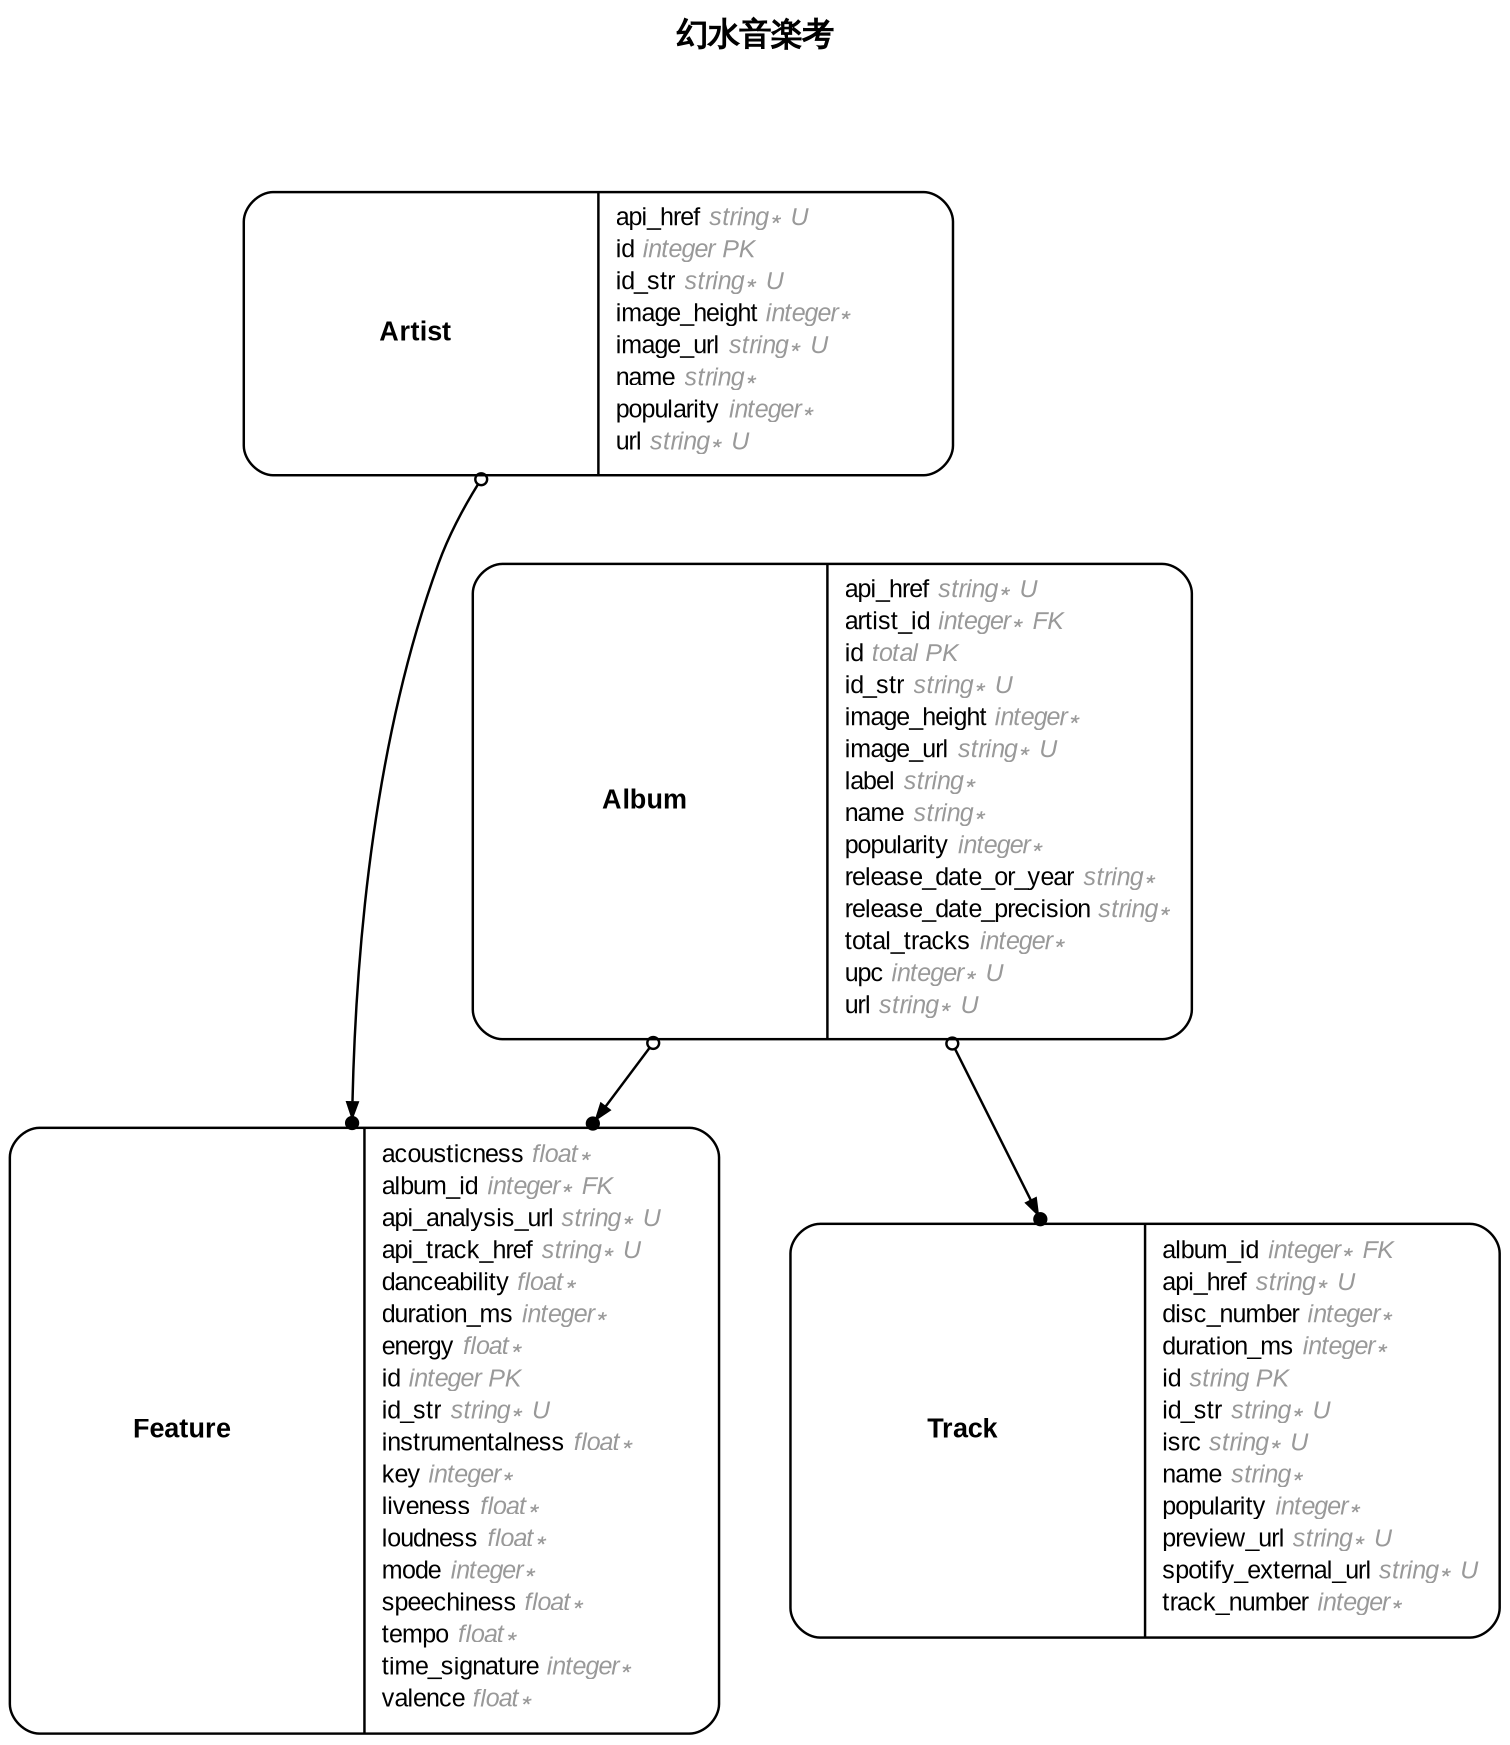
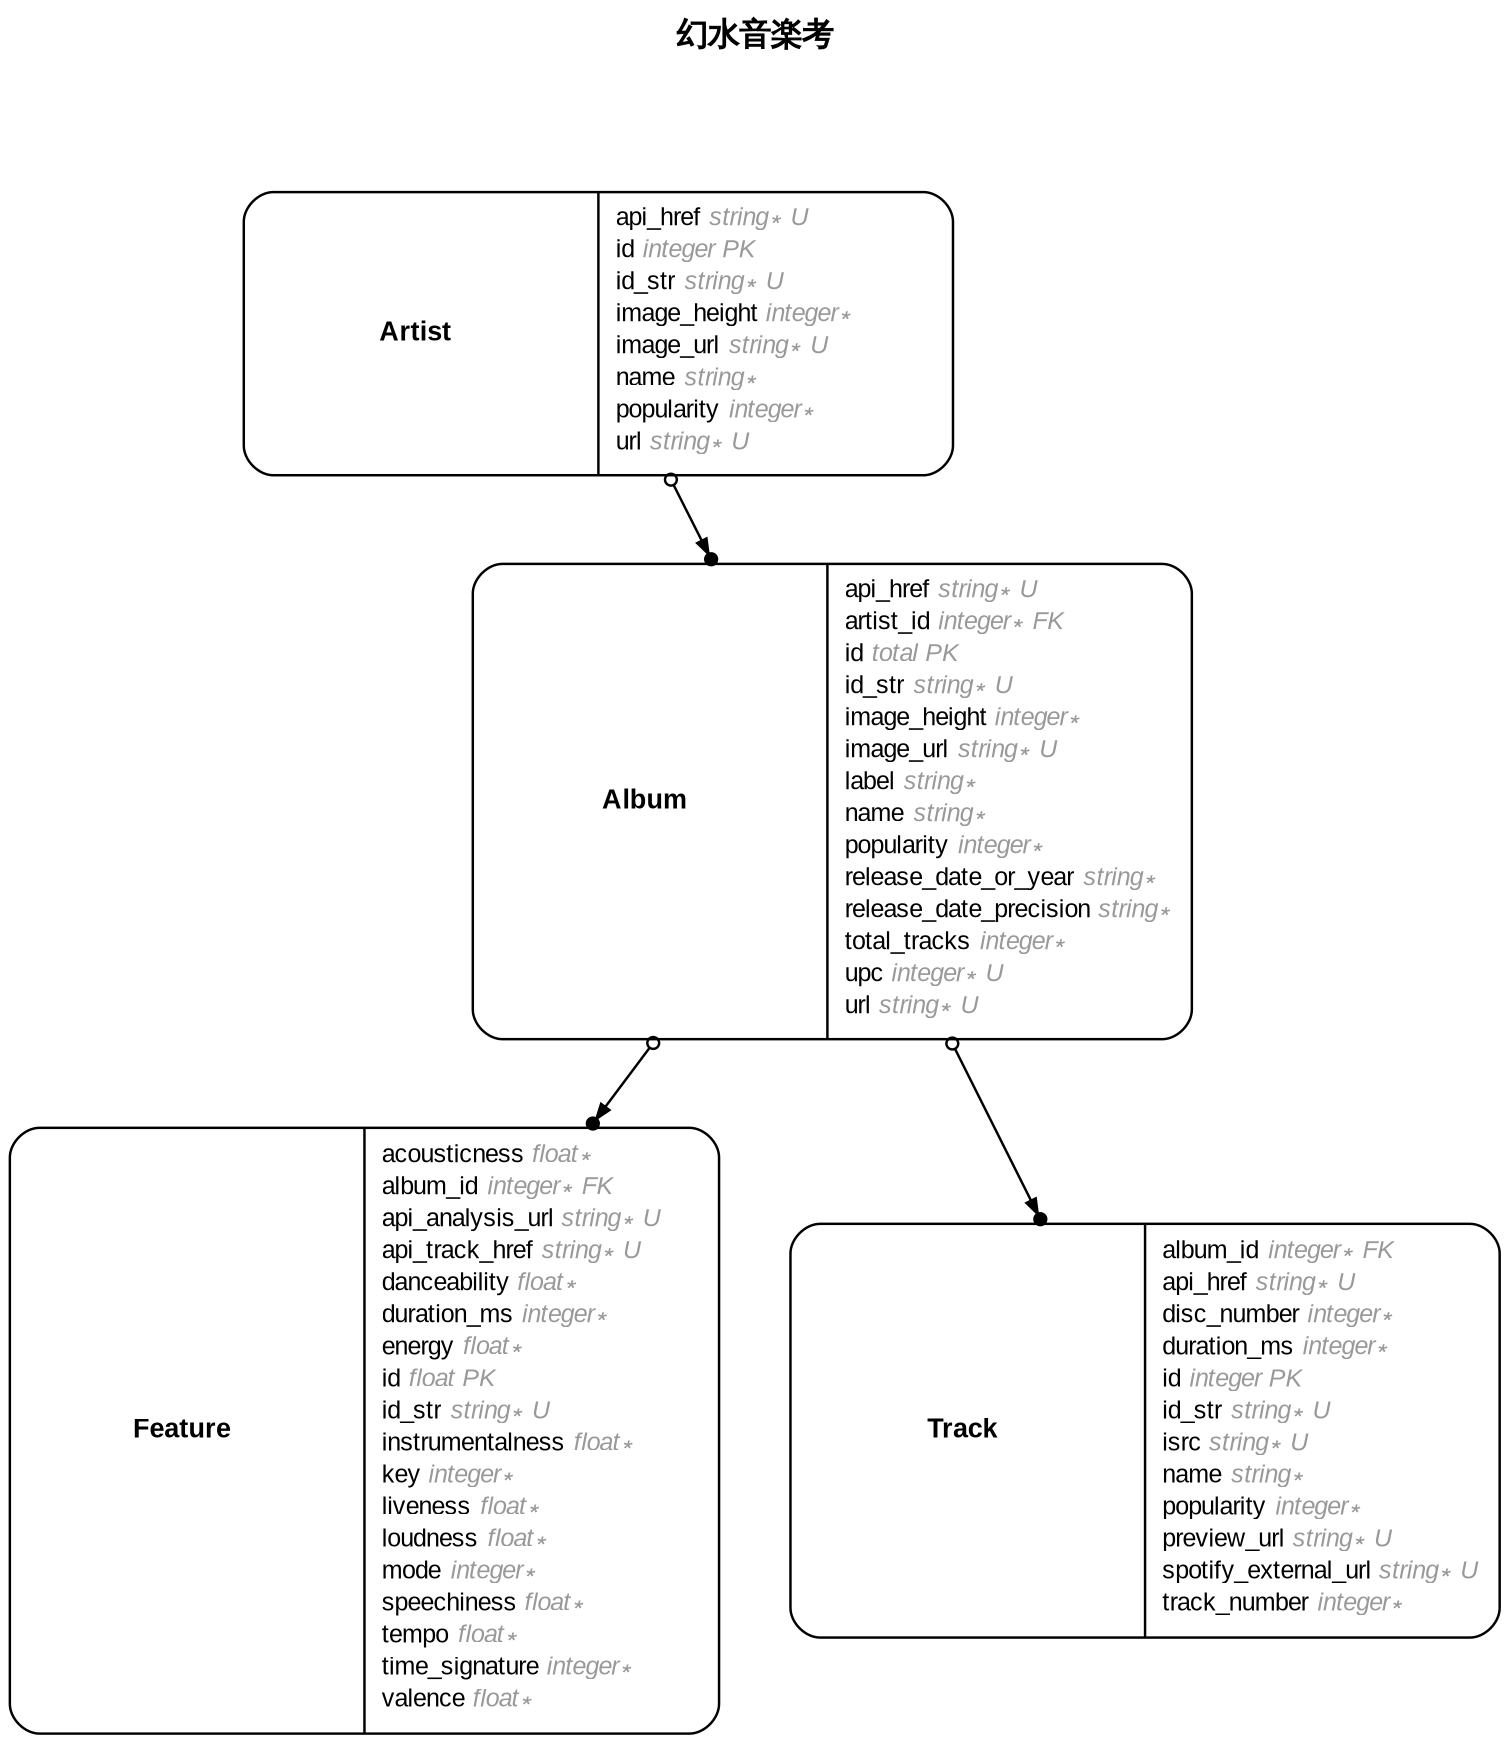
(382, 785) -> (688, 513)
(465, 1379) -> (453, 1379)
(1240, 1379) -> (1246, 1379)
